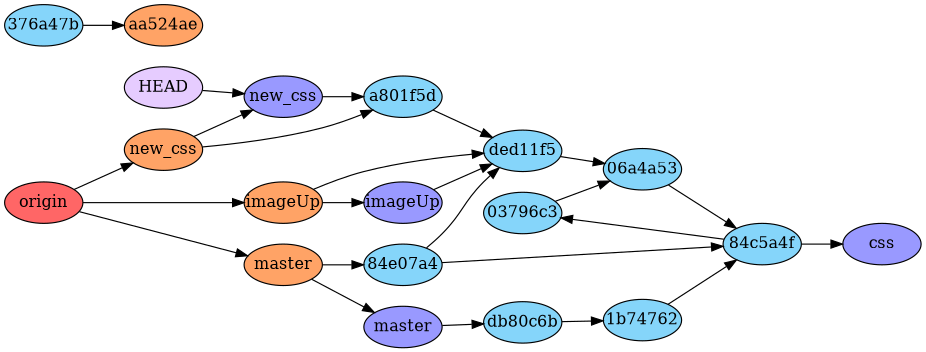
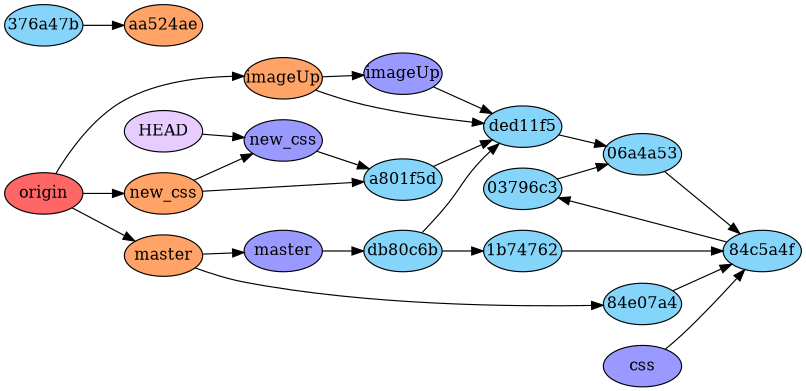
(460, 213) -> (457, 192)
(816, 244) -> (702, 315)
